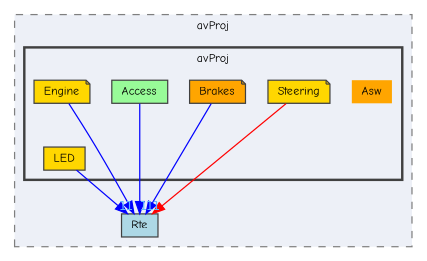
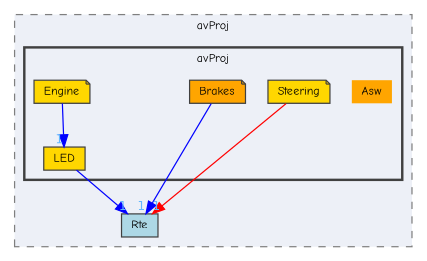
(140, 92) -> none
(99, 153) -> (63, 119)
